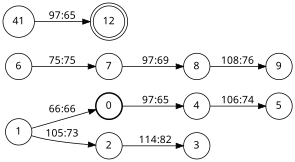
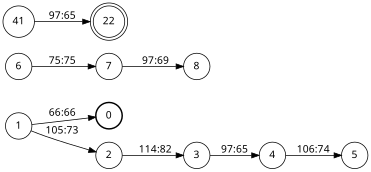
(109, 22) -> (109, 22)
(279, 66) -> none
(149, 106) -> (231, 155)
